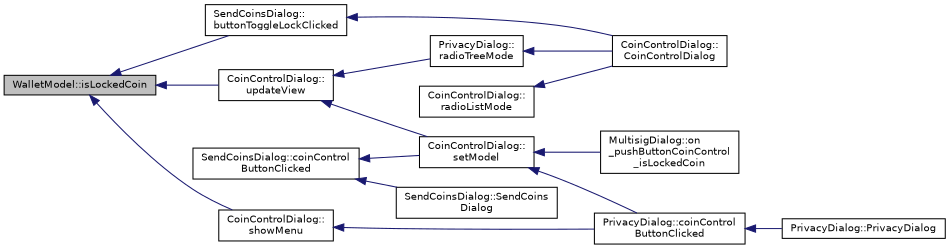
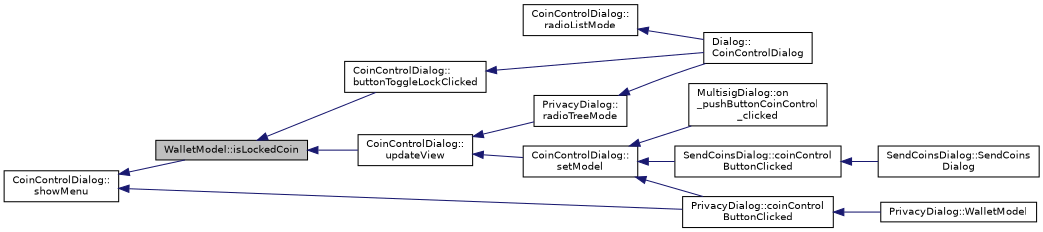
(276, 20) -> (415, 77)
(670, 51) -> (758, 48)
(670, 152) -> (758, 105)
(395, 157) -> (662, 161)
(159, 164) -> (157, 166)
(864, 229) -> (959, 212)
